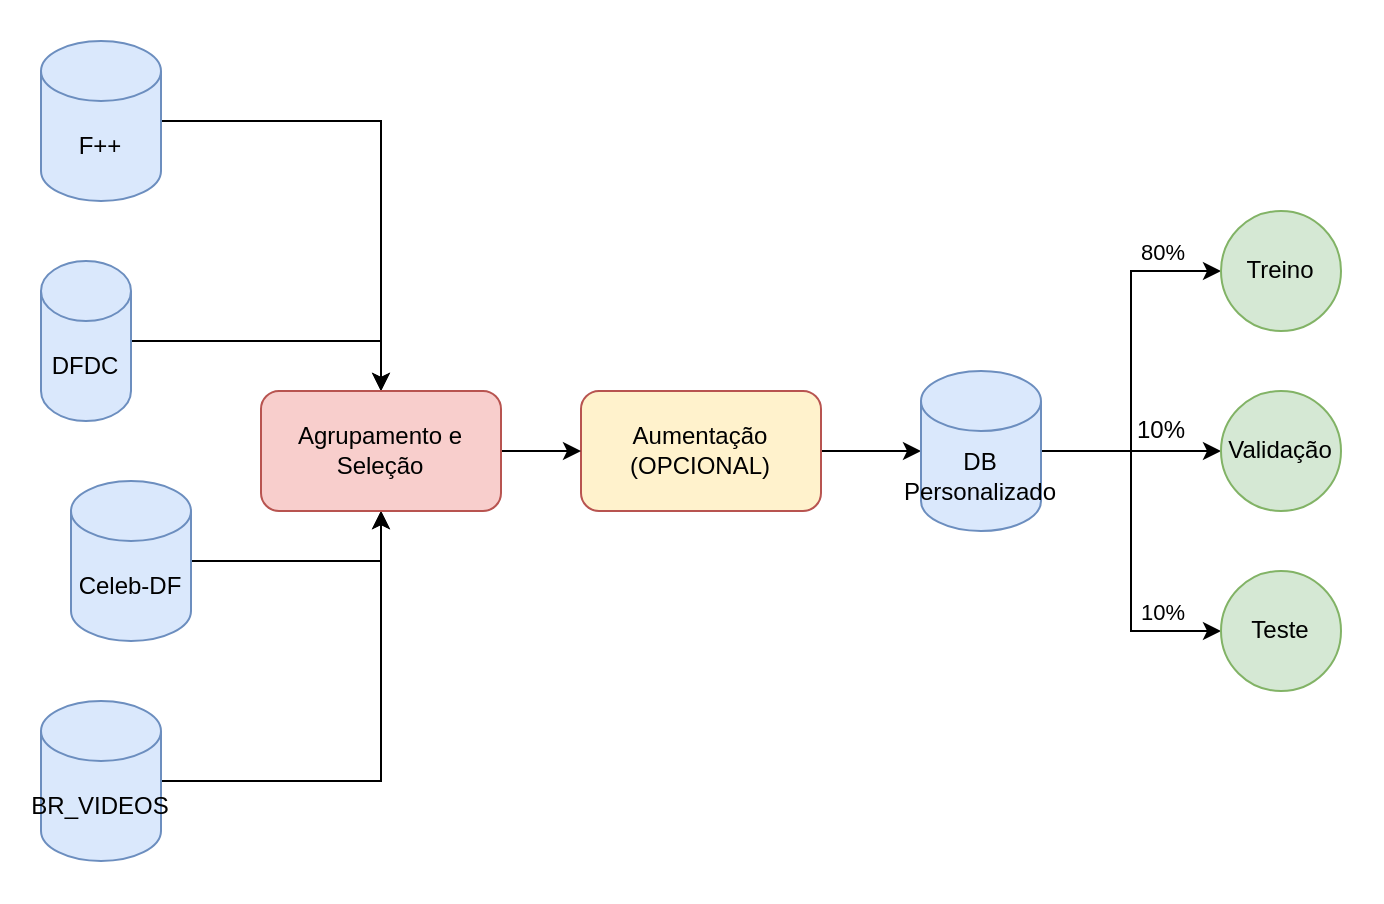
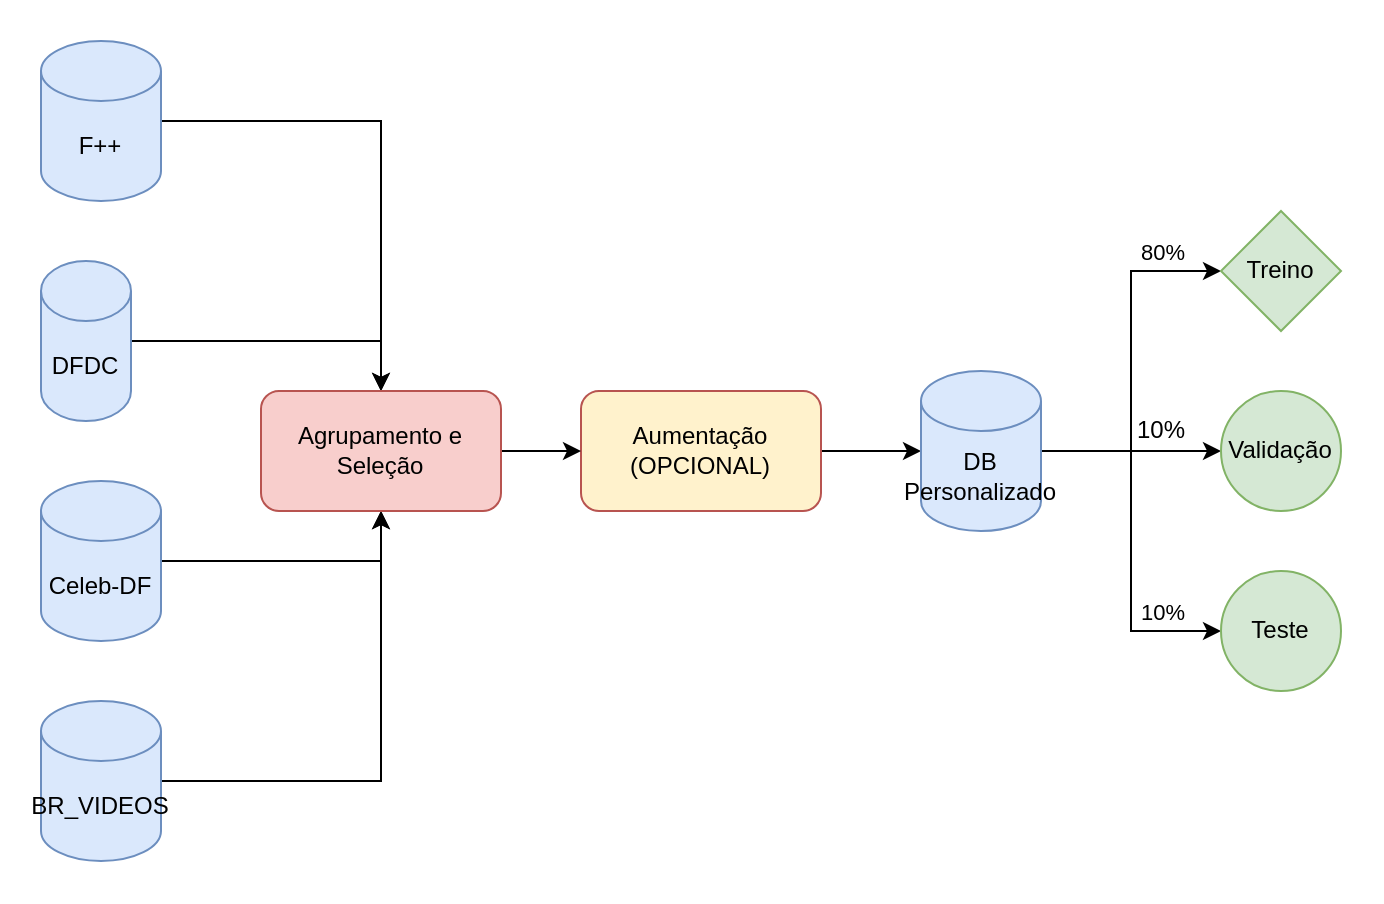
(1281, 271) -> (1281, 271)
(131, 561) -> (101, 561)
